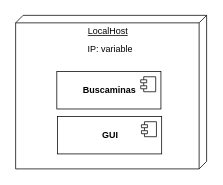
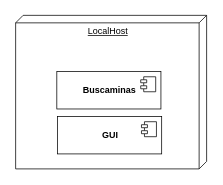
(110, 49) -> none
